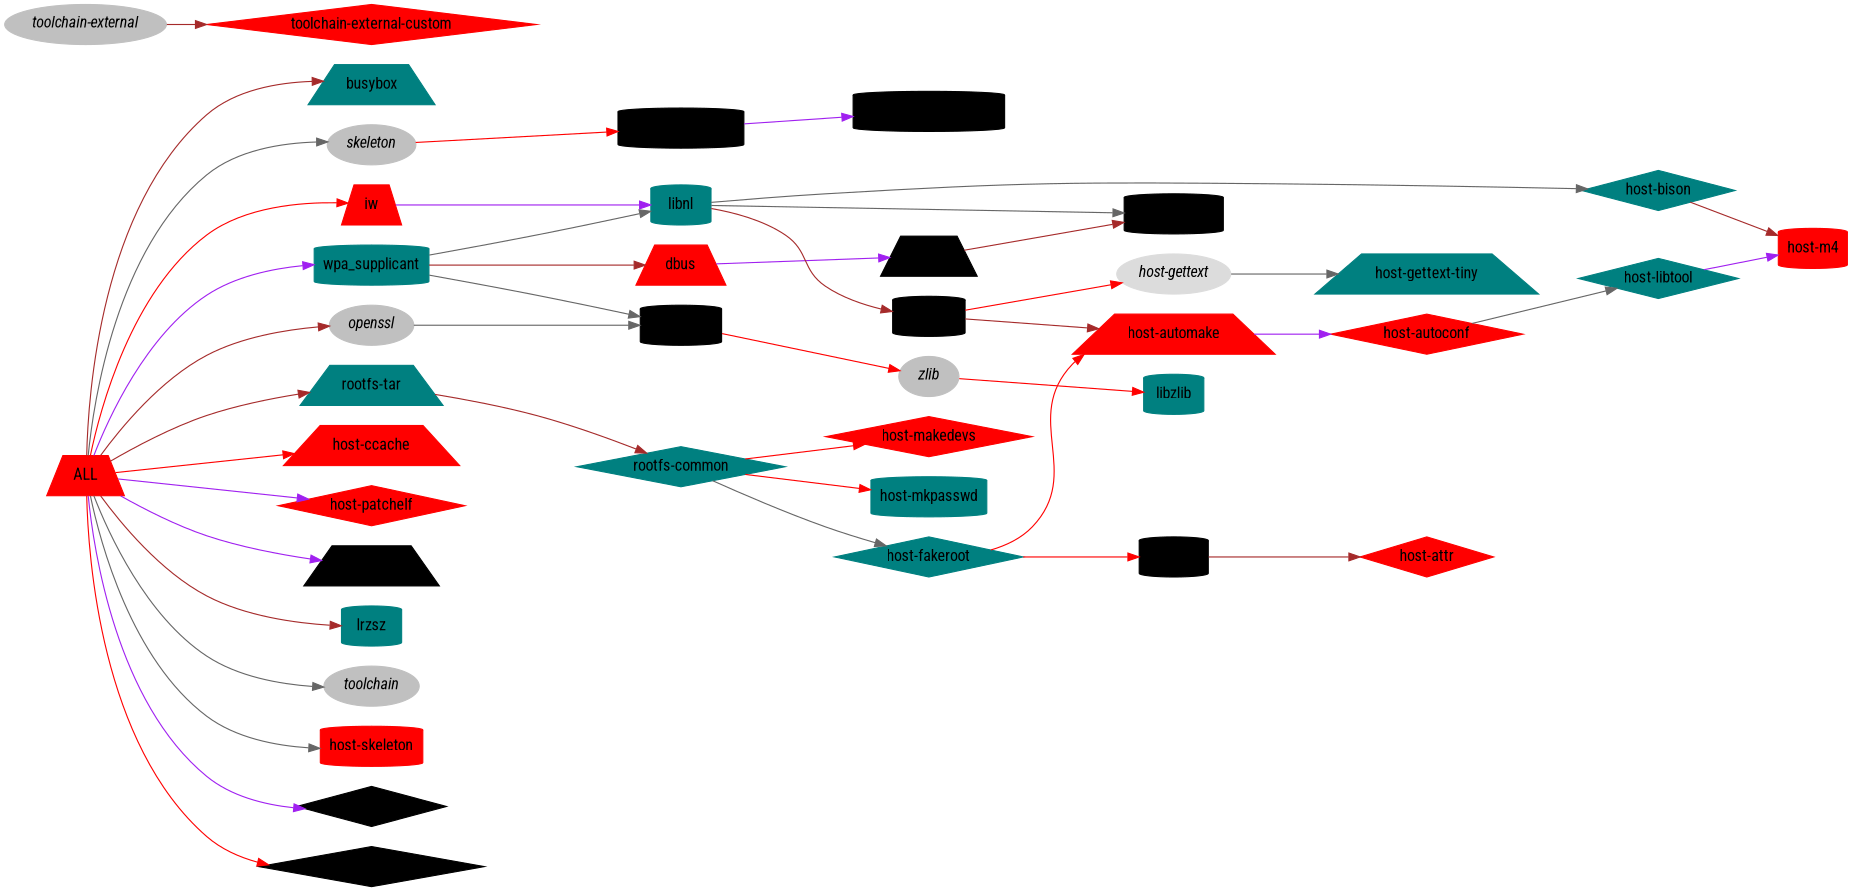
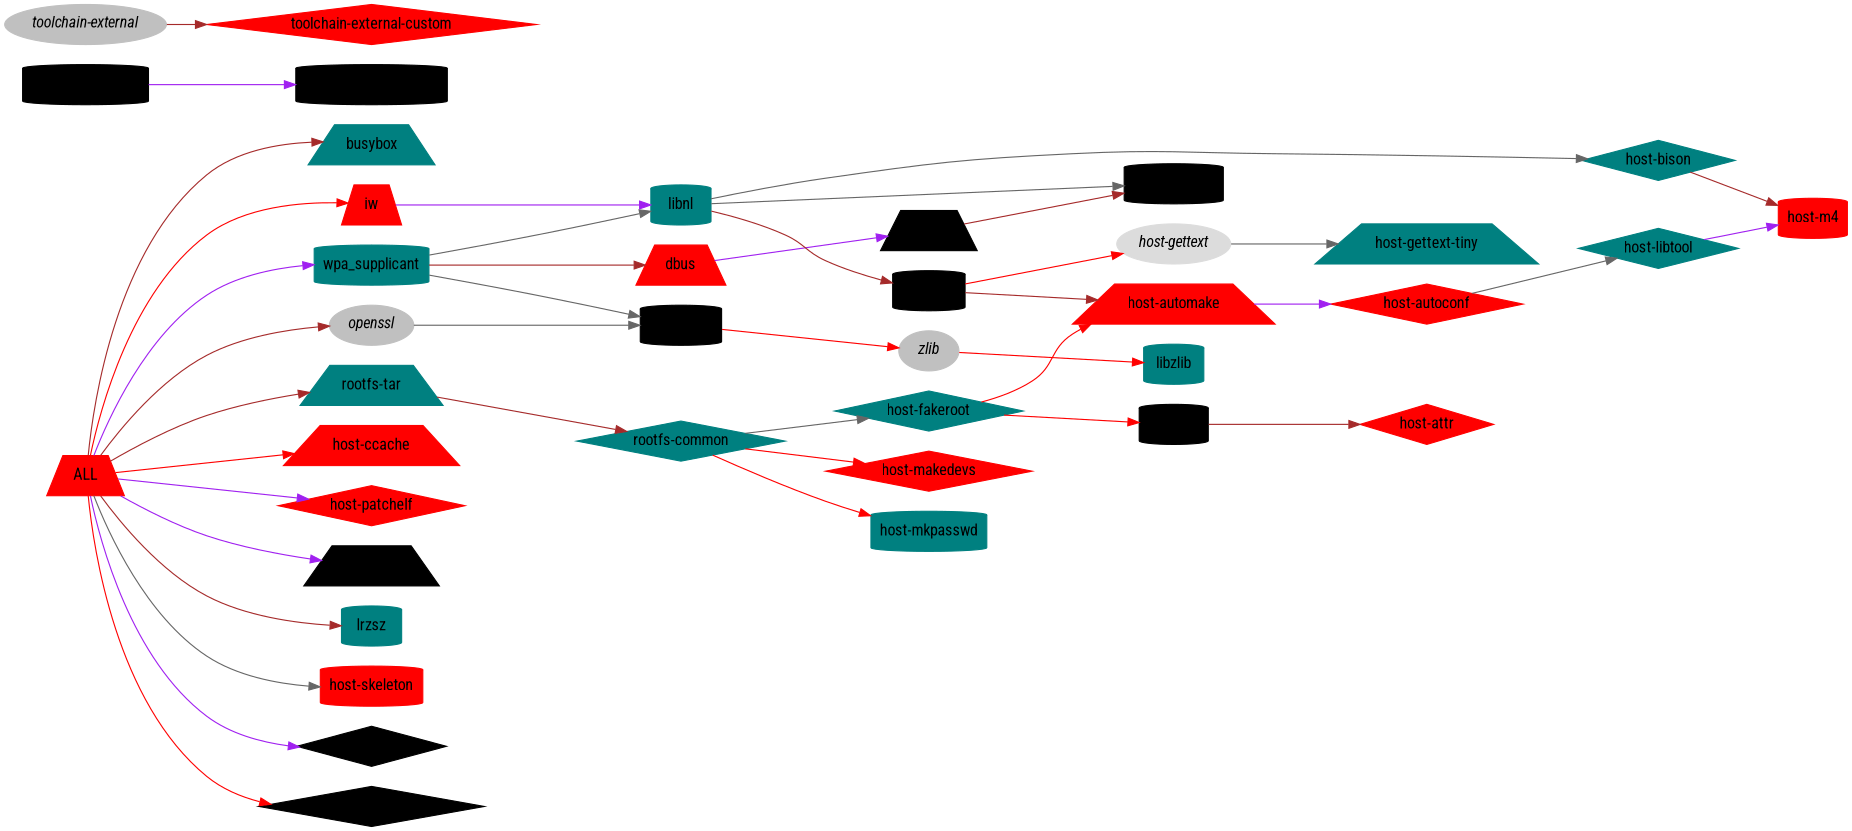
(372, 145) -> none
(372, 686) -> none
